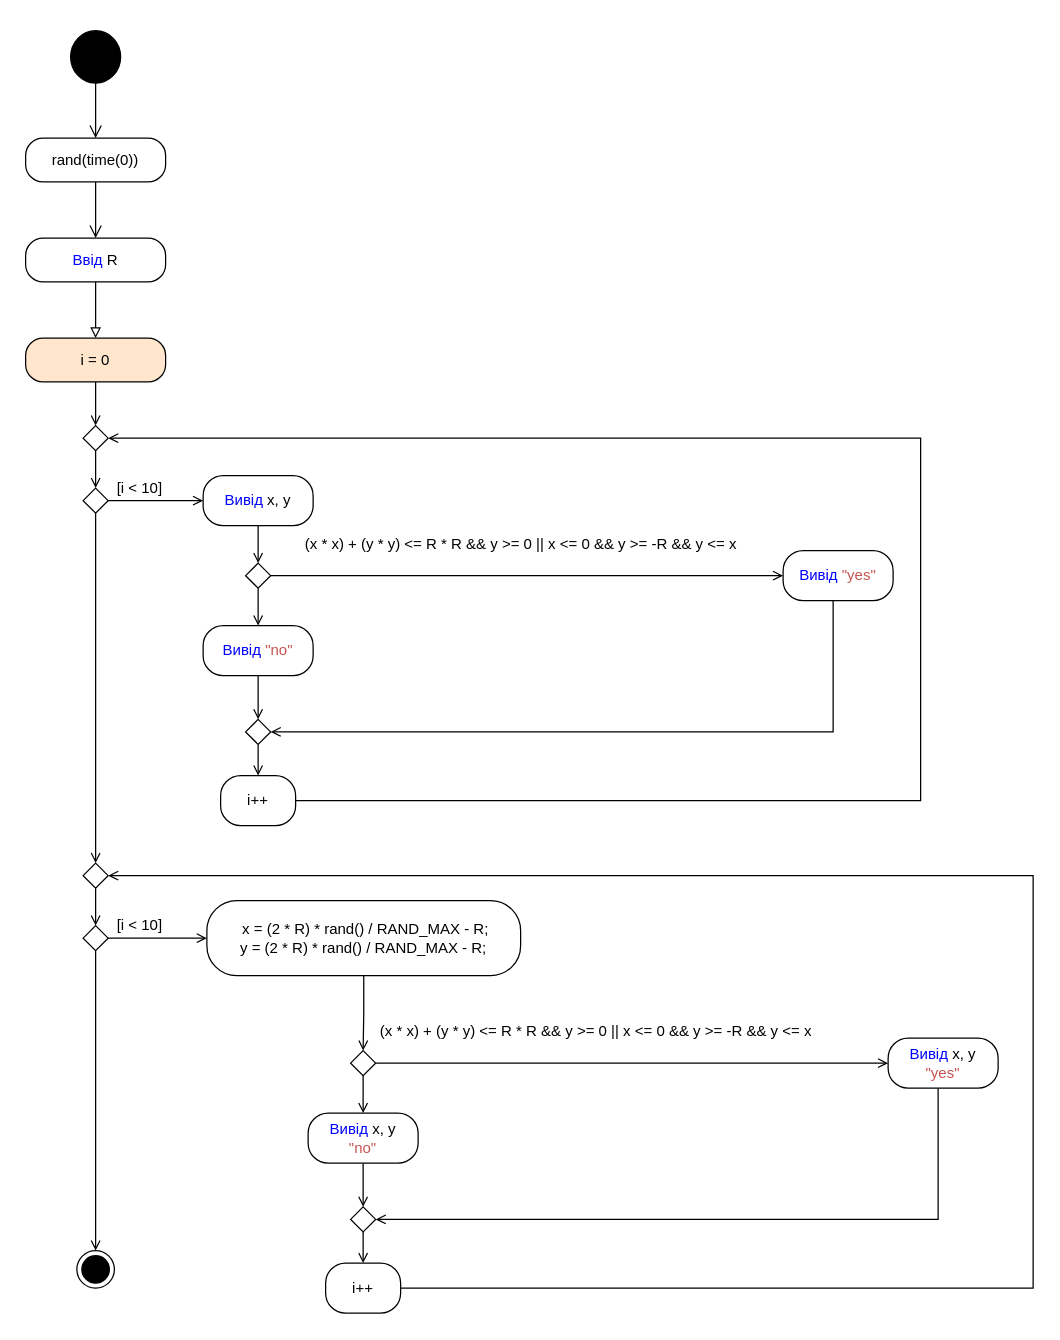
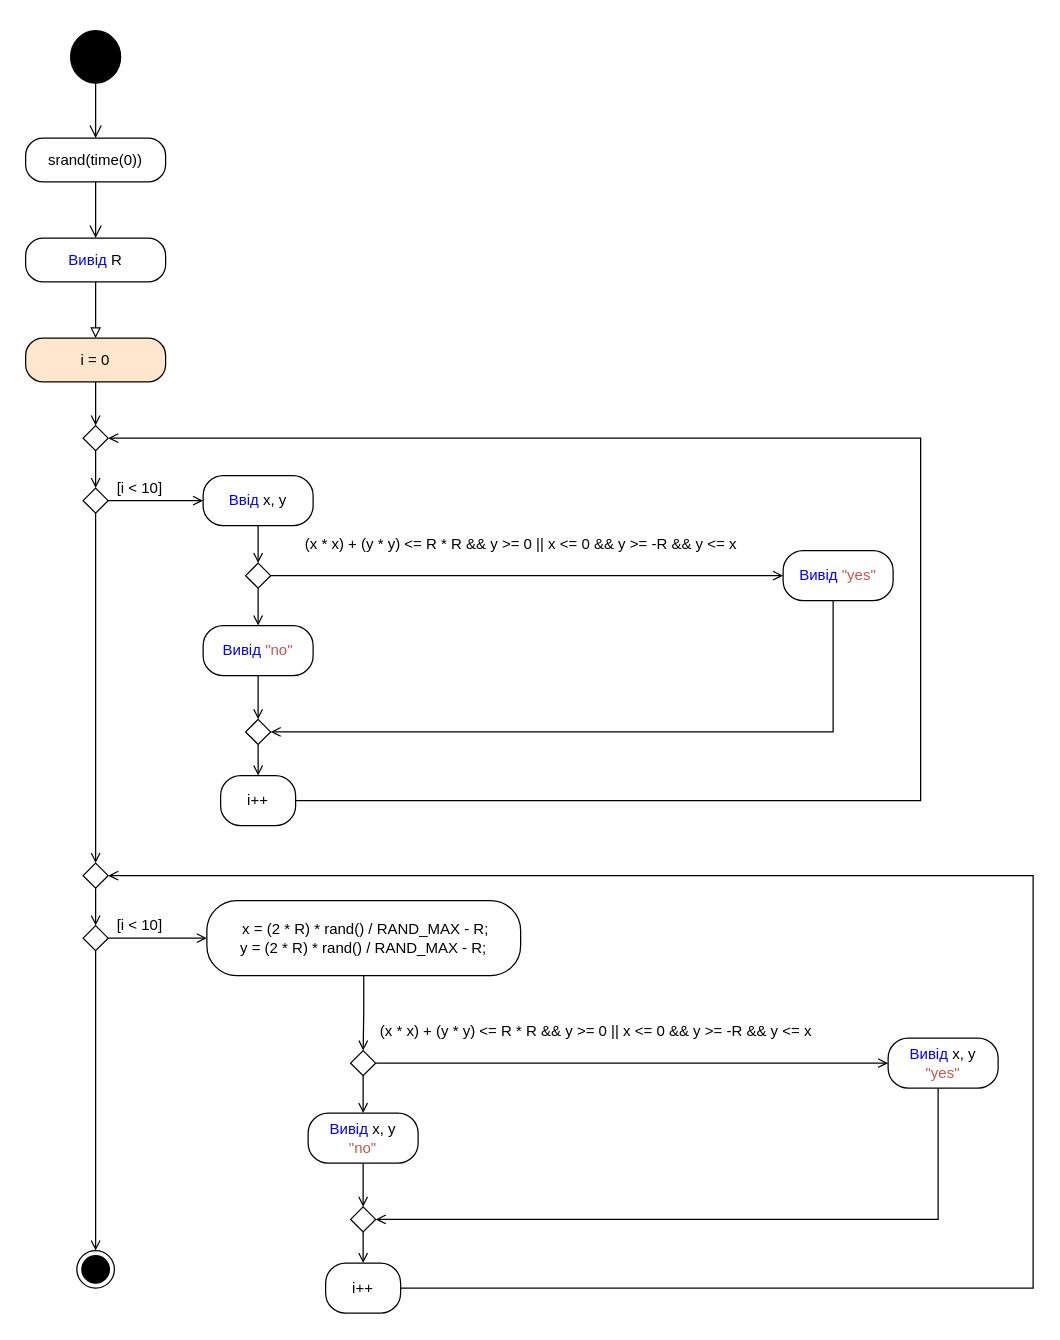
(96, 161) -> (96, 161)
(96, 261) -> (96, 261)
(258, 501) -> (258, 501)
